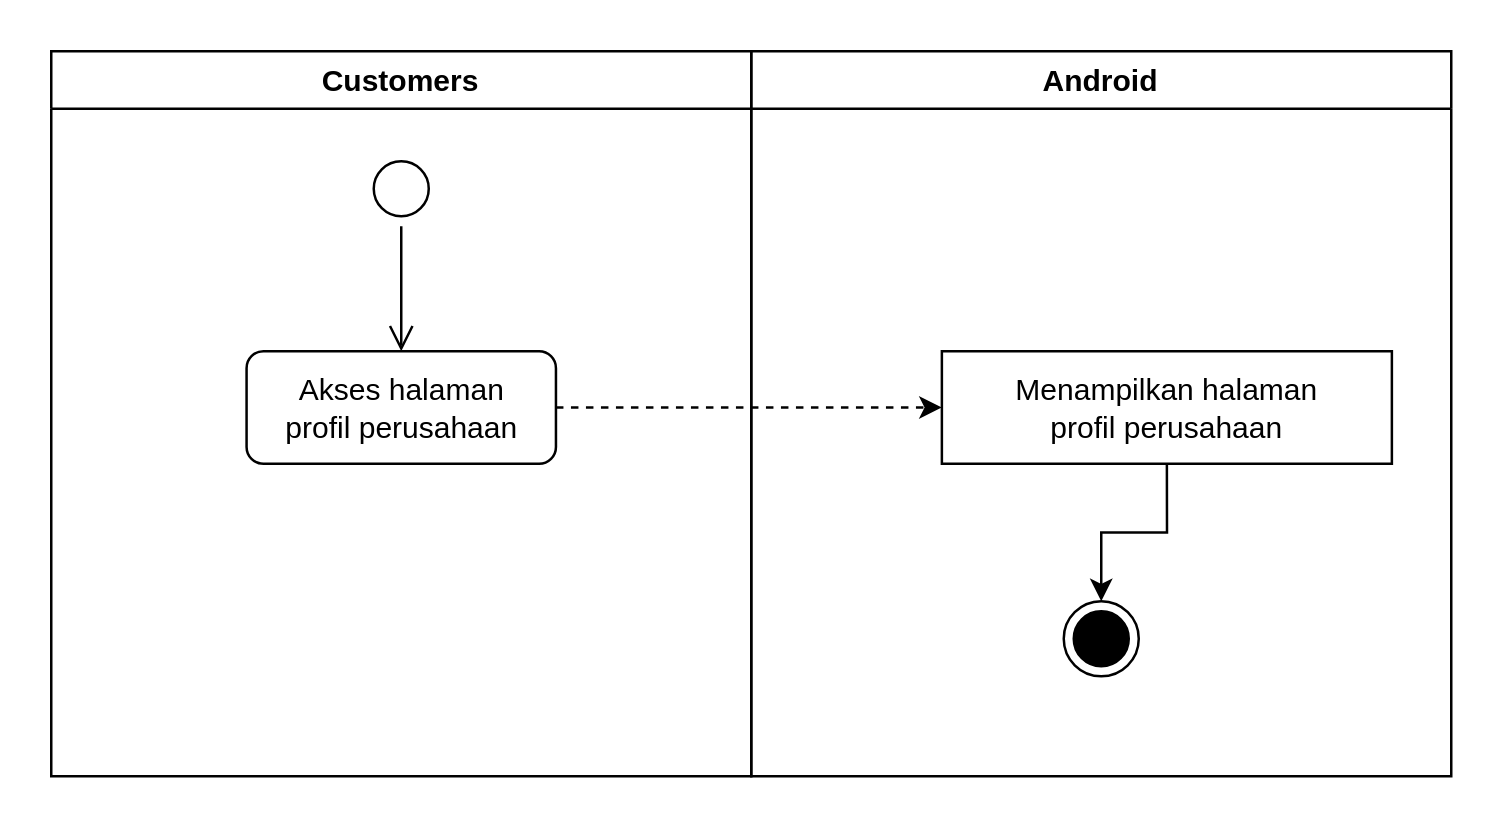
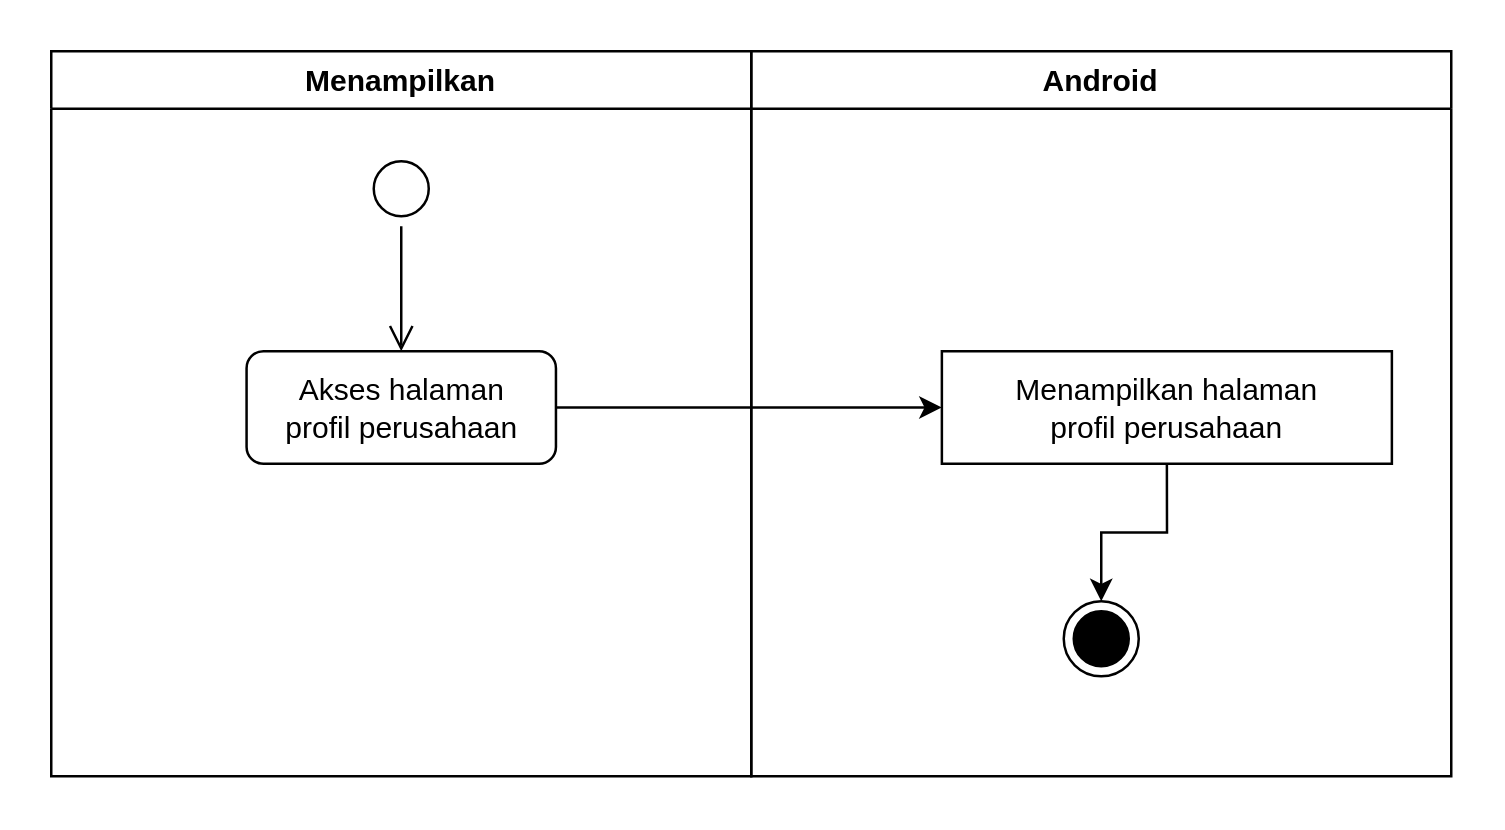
(400, 81) -> (400, 81)
(743, 408) -> (743, 408)
